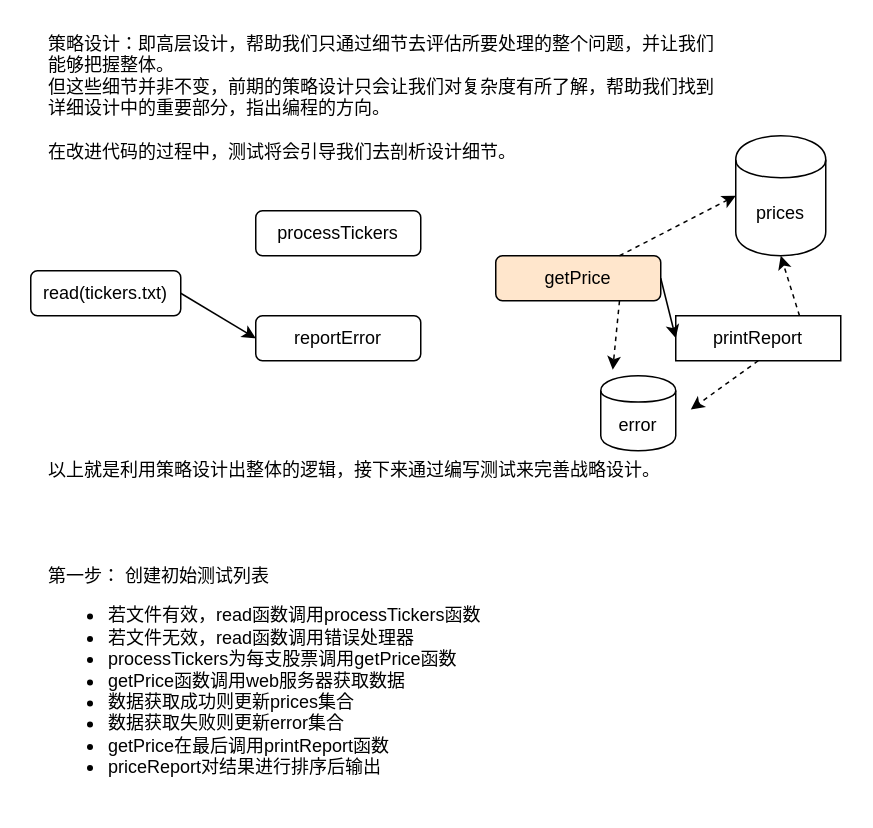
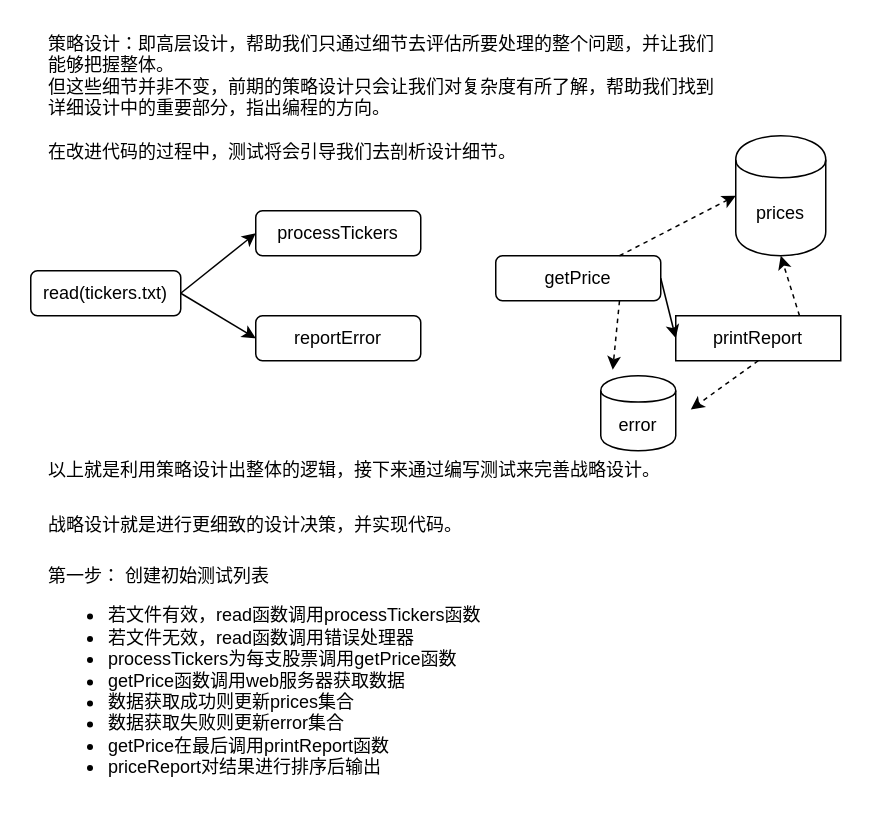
none -> (215, 266)
(578, 278) -> (578, 278)
none -> (346, 526)
